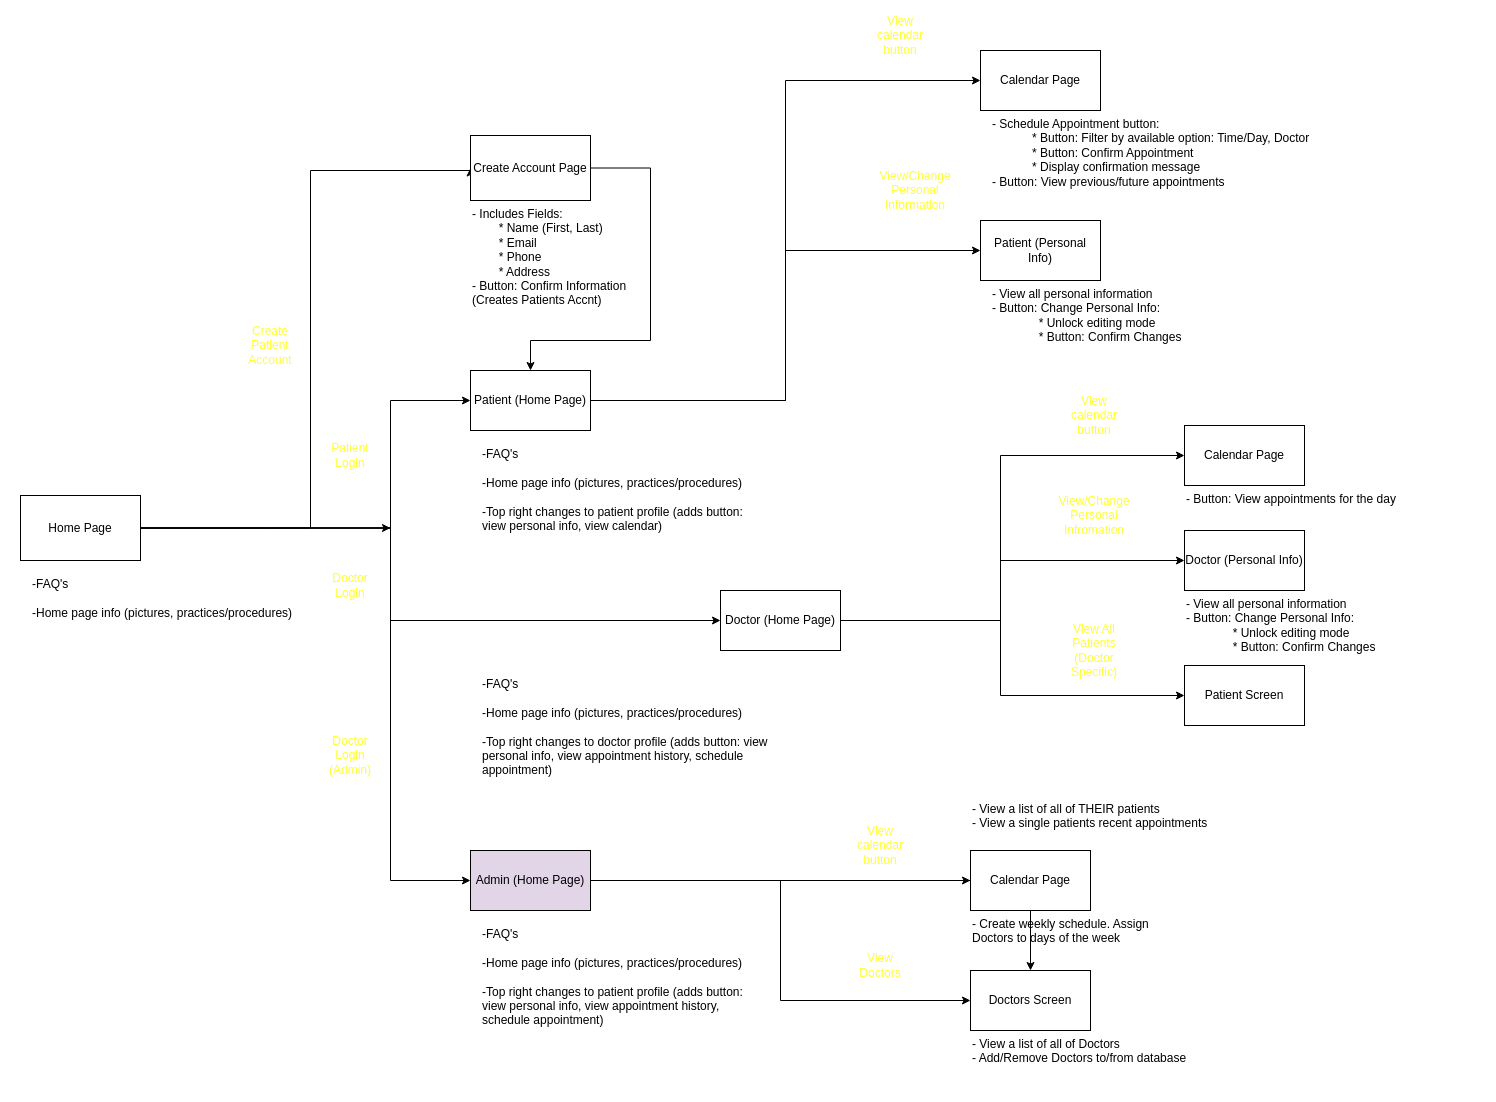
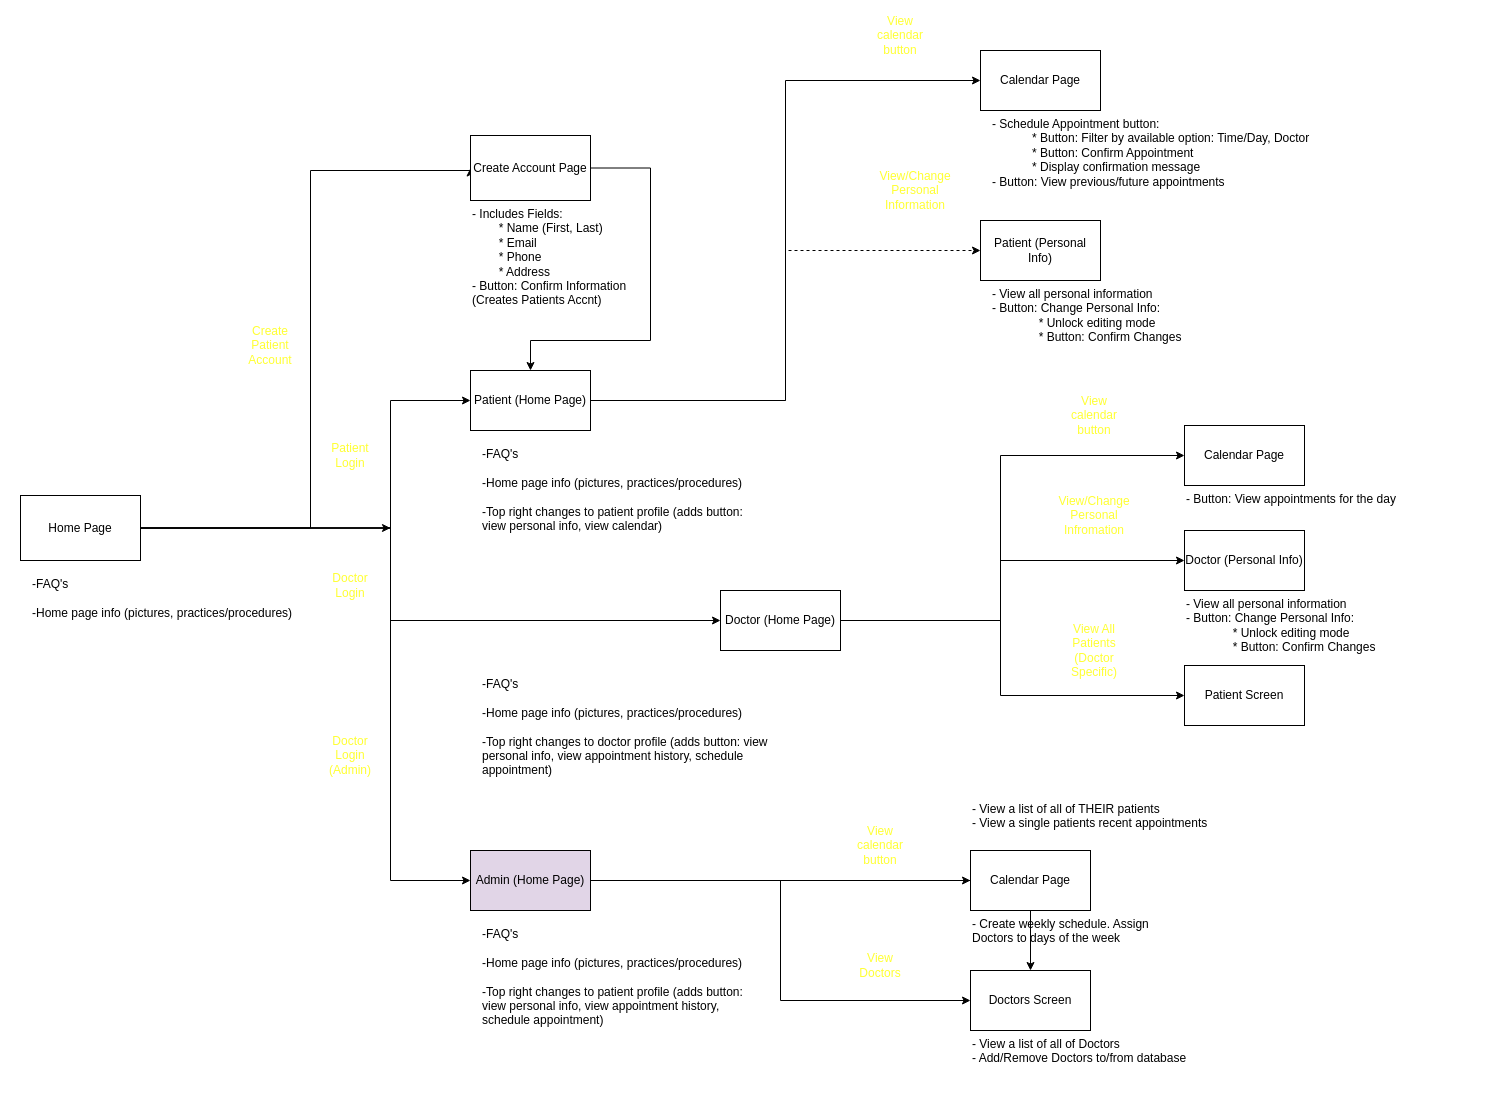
(880, 251) -> (880, 251)
